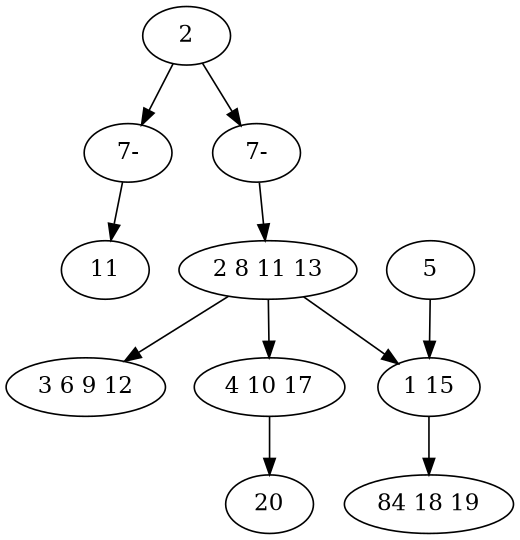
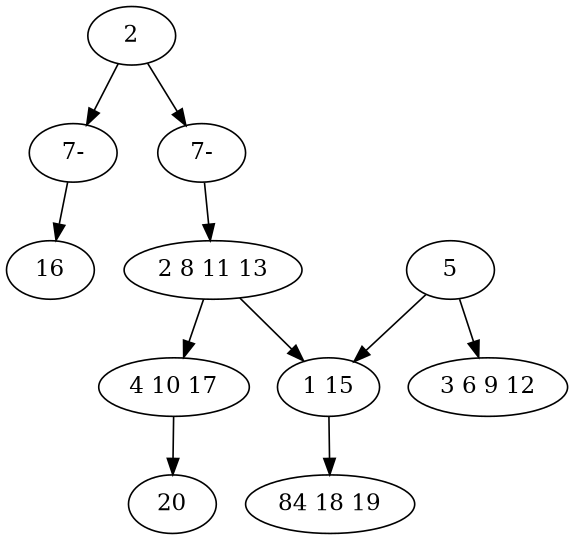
(105, 270) -> (50, 270)
(184, 324) -> (467, 321)
